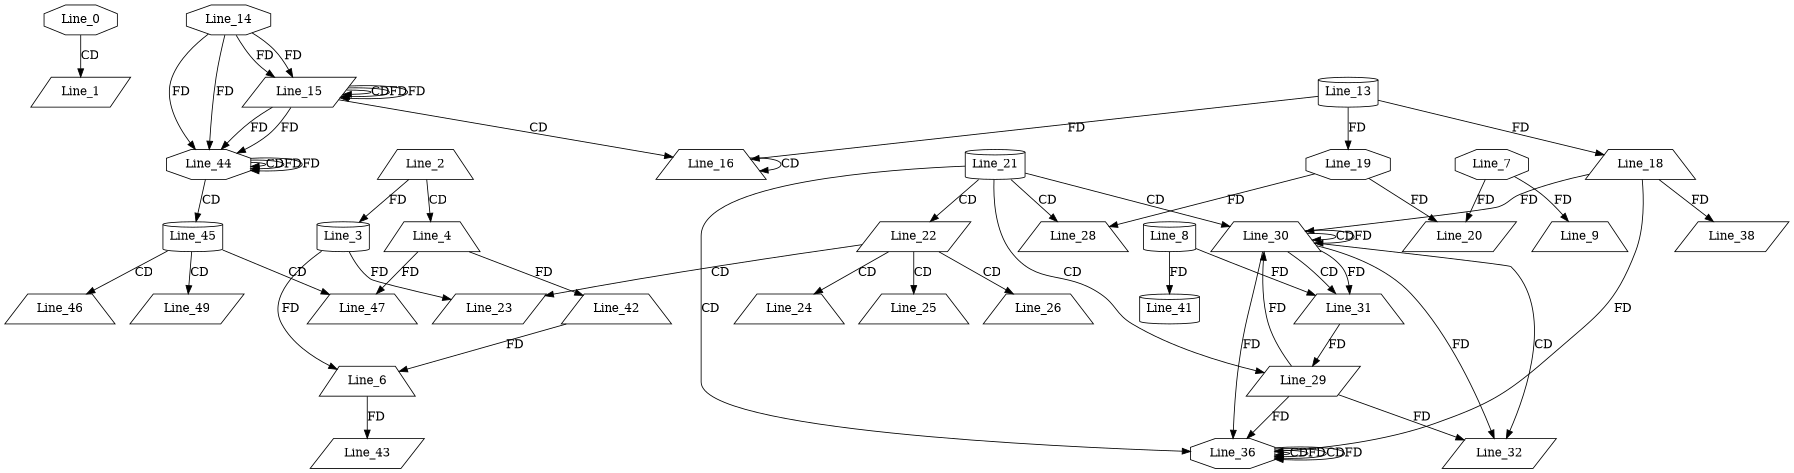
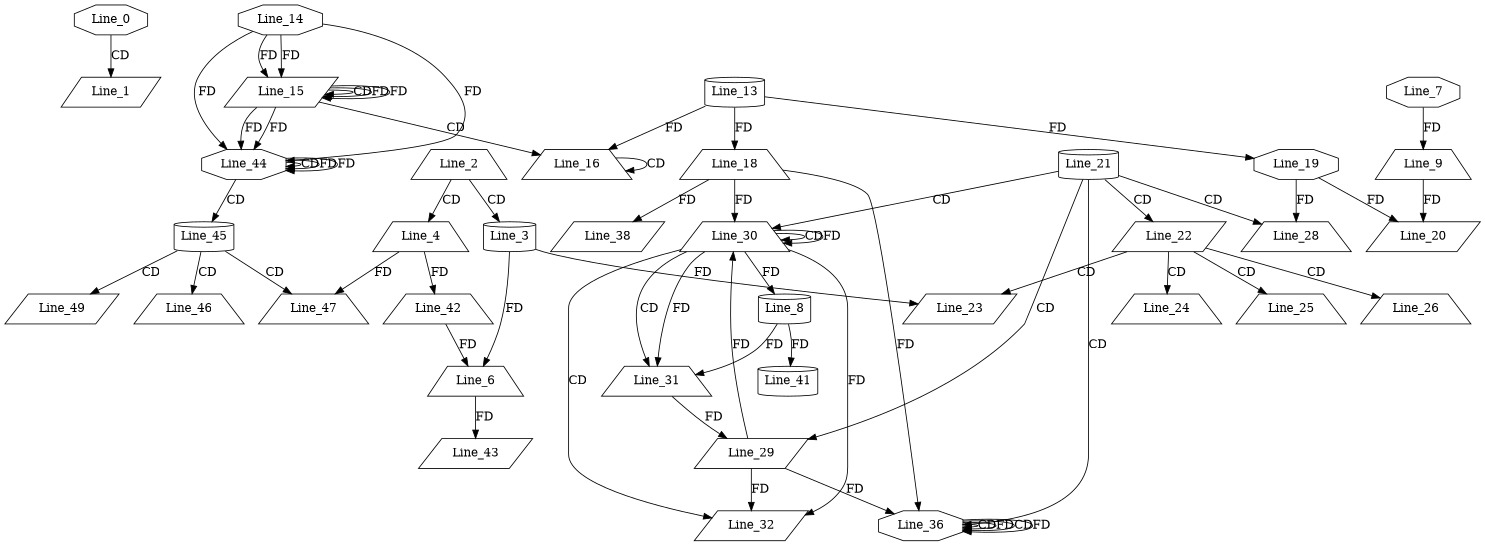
(1477, 197) -> (1423, 196)
(398, 201) -> (496, 201)
(1243, 340) -> (757, 269)
